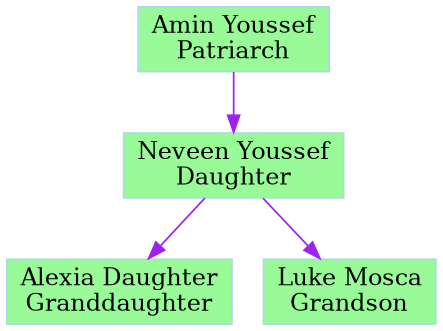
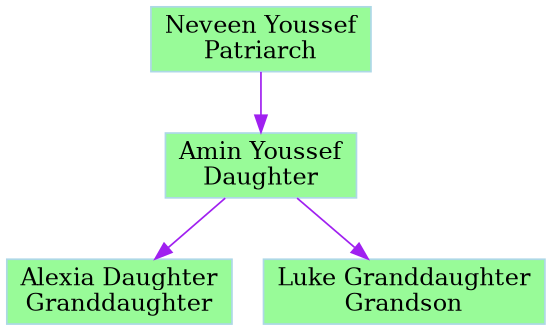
(234, 39) -> (261, 39)
(234, 165) -> (261, 165)
(350, 292) -> (404, 292)
